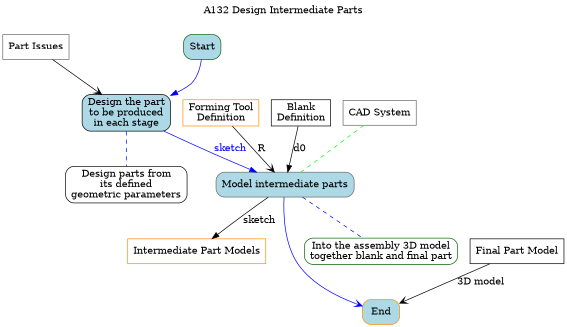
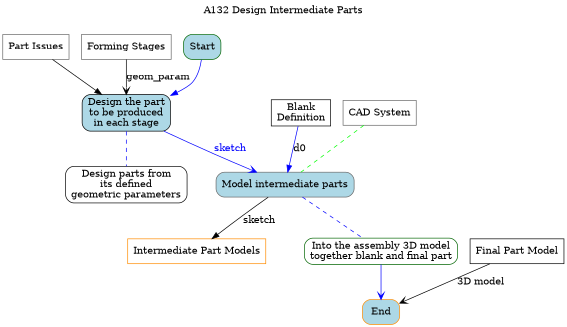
none -> (126, 47)
(74, 75) -> (74, 75)
(221, 113) -> none
(294, 146) -> (294, 146)
(207, 151) -> (207, 151)
(298, 265) -> (381, 279)
